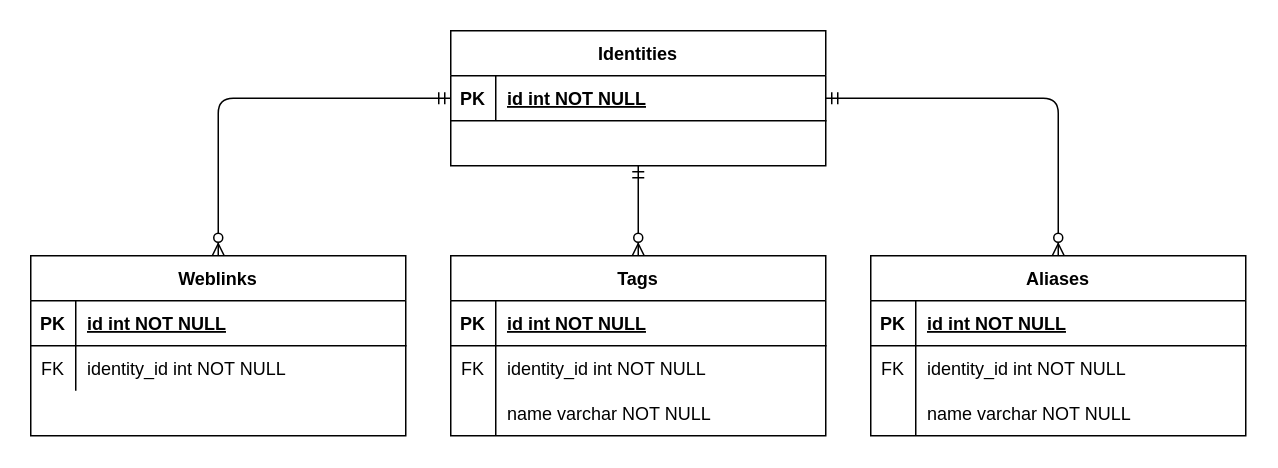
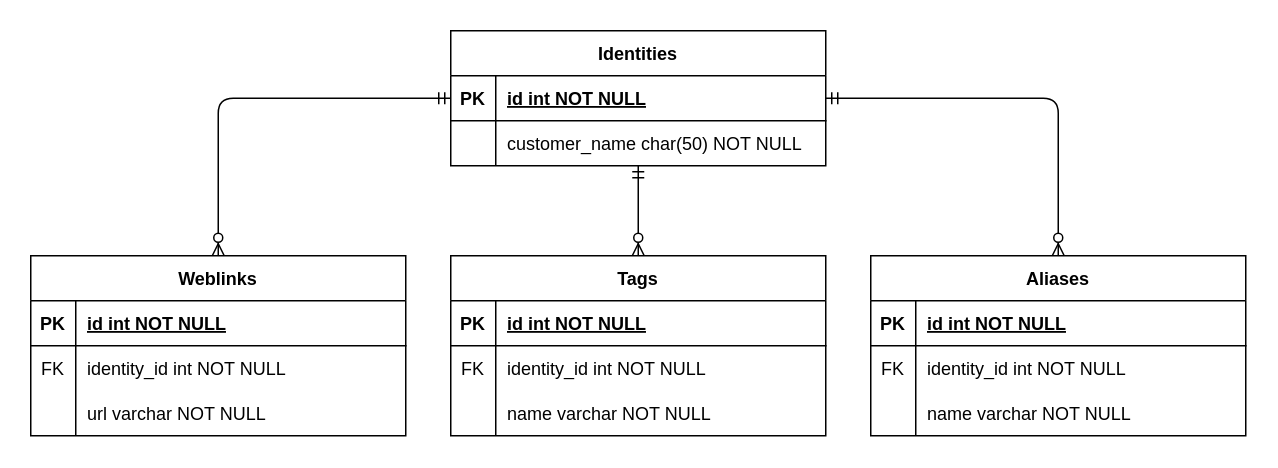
none -> (661, 143)
none -> (241, 413)
